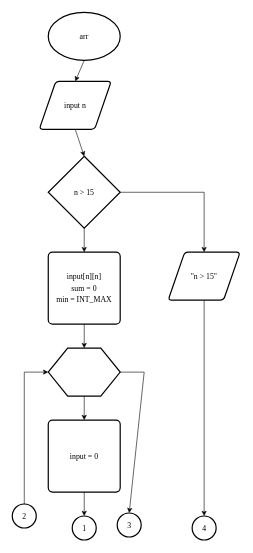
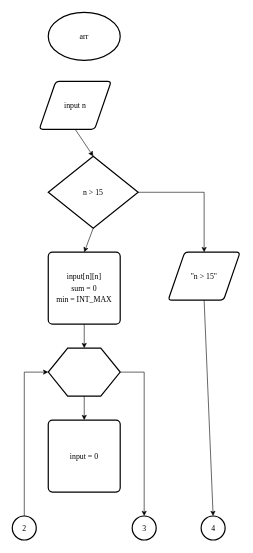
(80, 70) -> none
(84, 192) -> (93, 192)
(84, 510) -> none
(24, 516) -> (24, 528)
(129, 525) -> (144, 528)
(84, 528) -> none
(204, 528) -> (213, 528)
